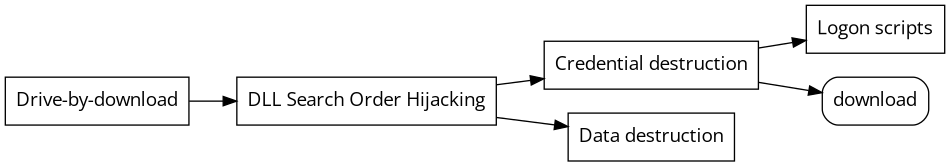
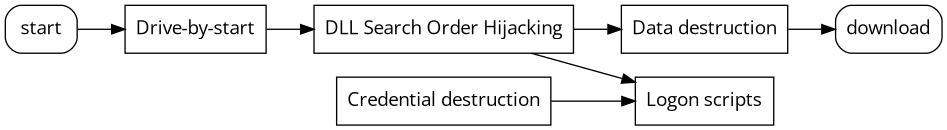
none -> (41, 29)
(513, 83) -> (577, 66)
(784, 86) -> (805, 29)
(97, 101) -> (196, 29)
